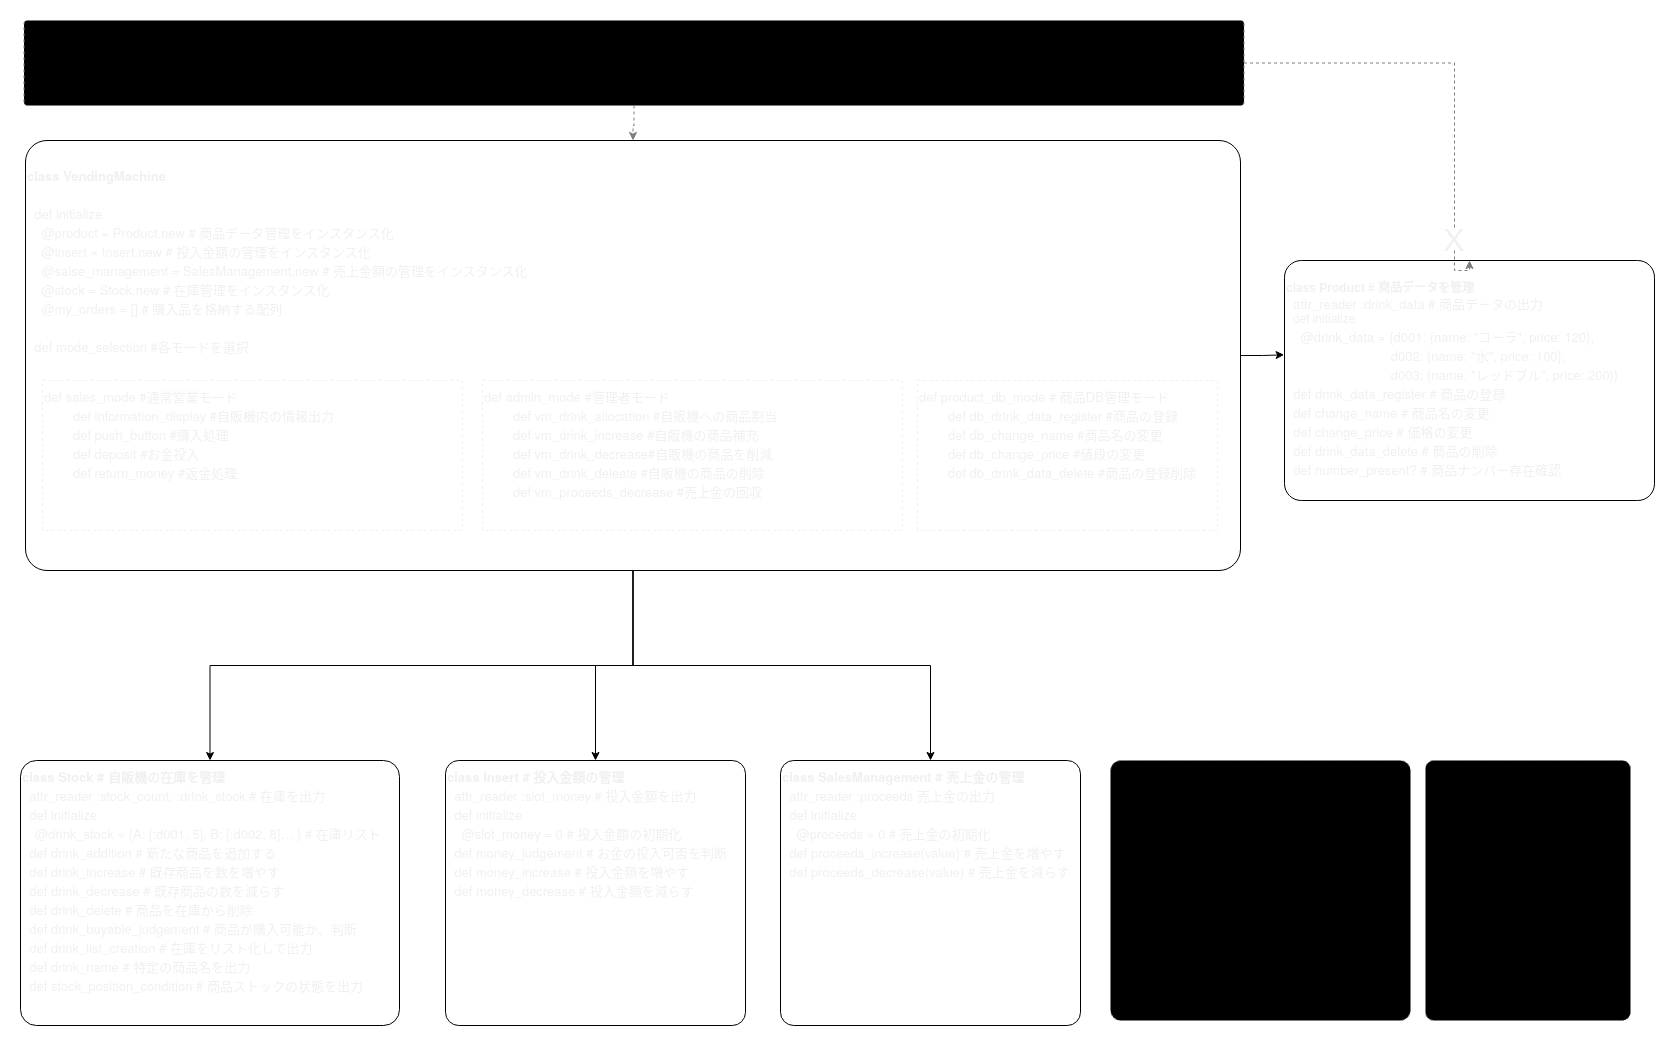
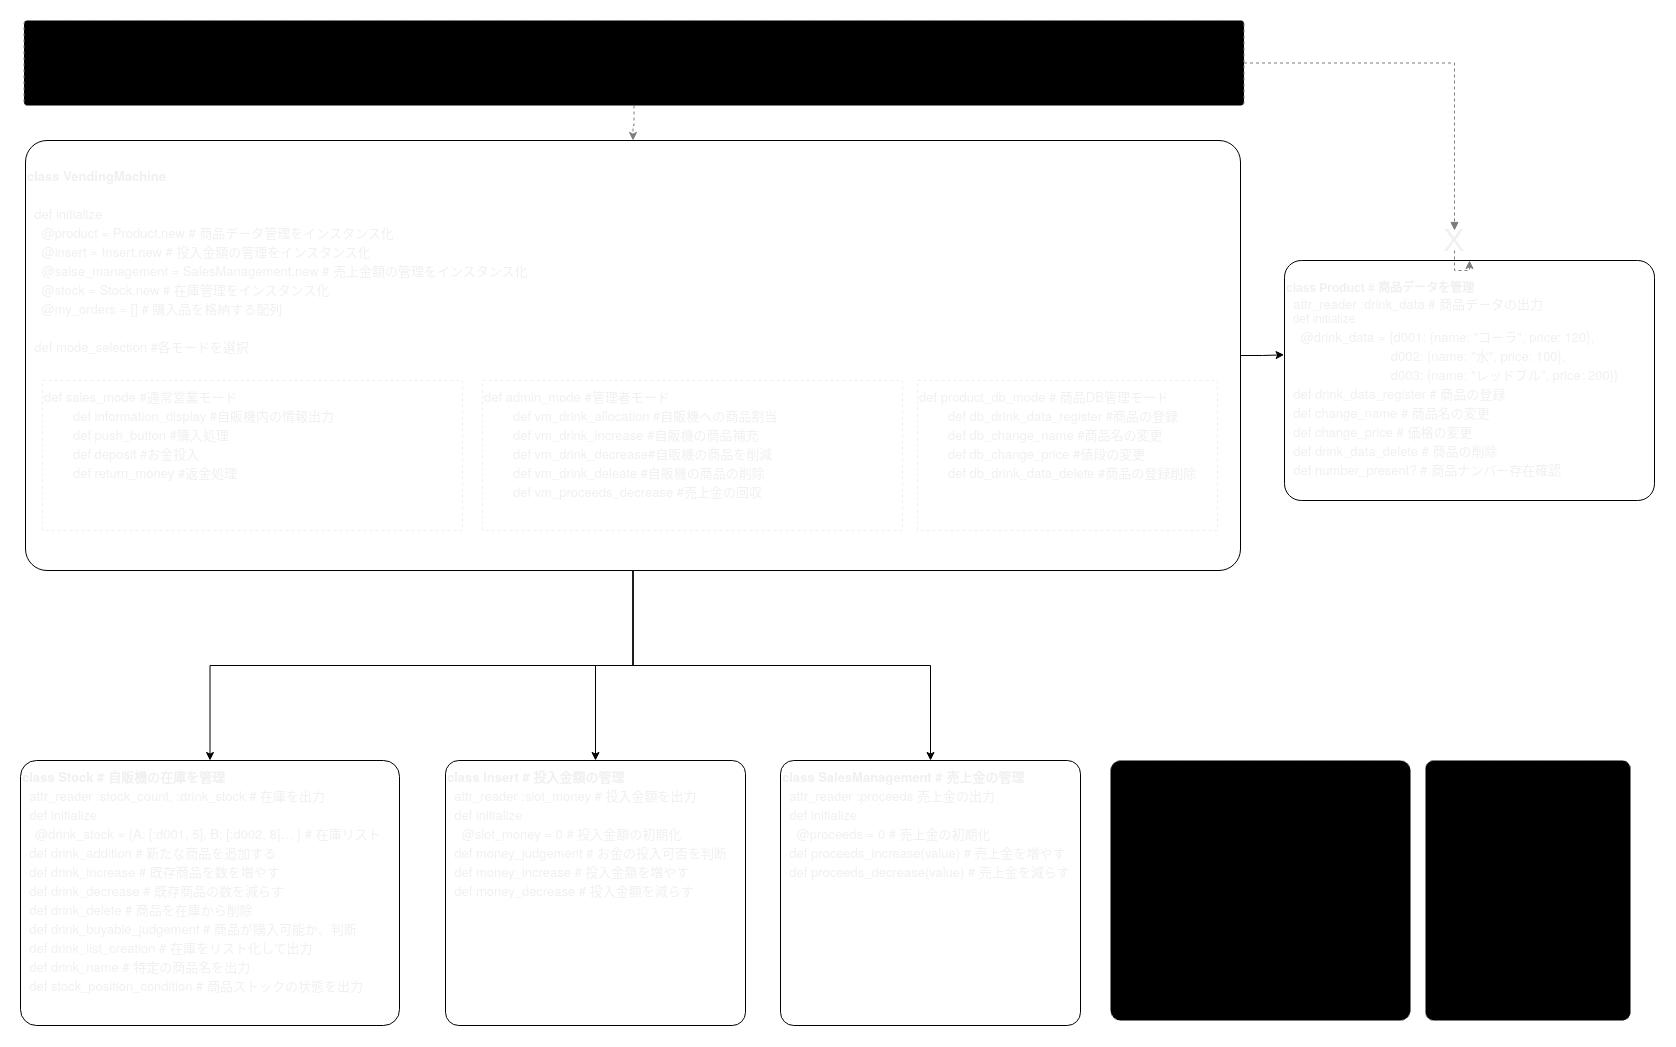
(1455, 225) -> (1455, 221)
